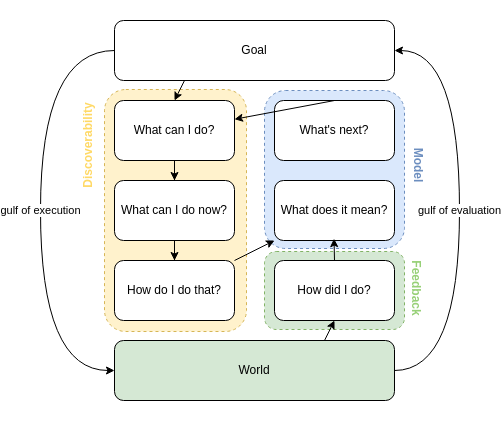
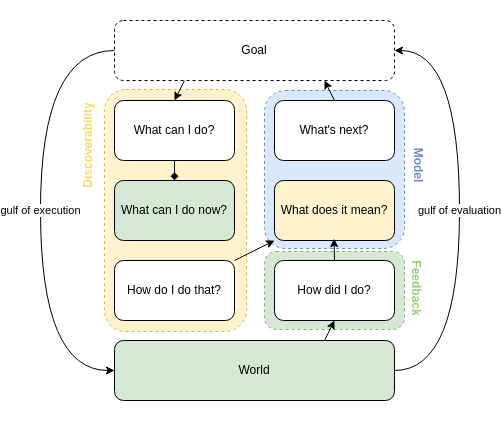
(255, 51) -> (255, 51)
(288, 109) -> (331, 94)
(175, 172) -> (175, 172)
(175, 211) -> (175, 211)
(335, 211) -> (335, 211)
(175, 255) -> none
